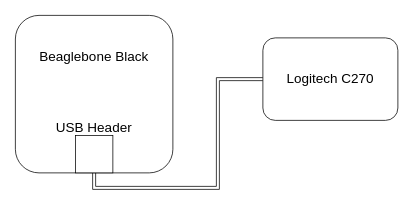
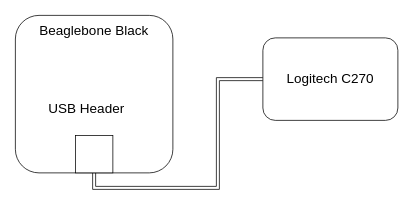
(94, 57) -> (94, 30)
(94, 128) -> (87, 109)
